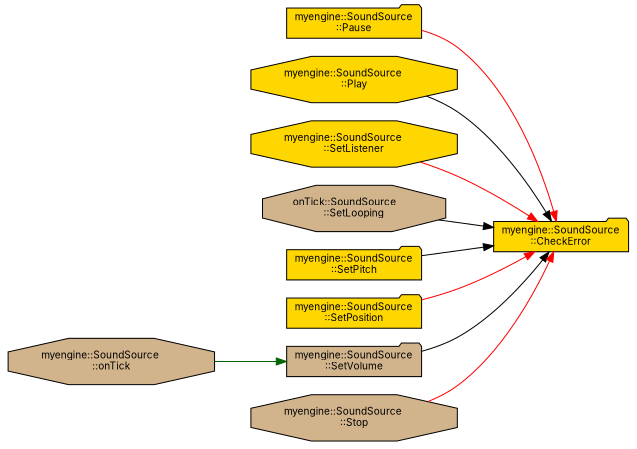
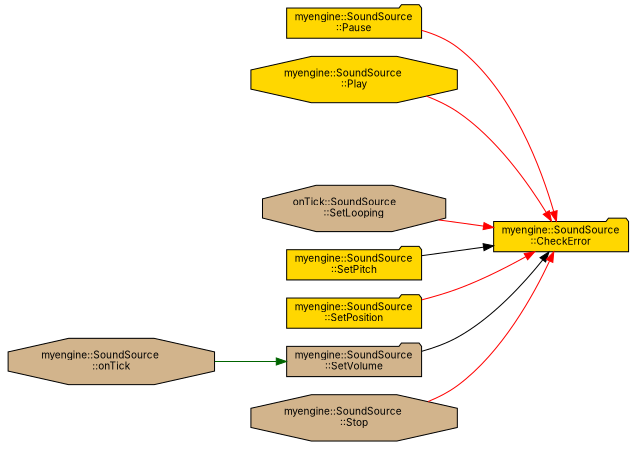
(354, 144) -> none
(495, 145) -> (495, 145)
(461, 223) -> (461, 223)
